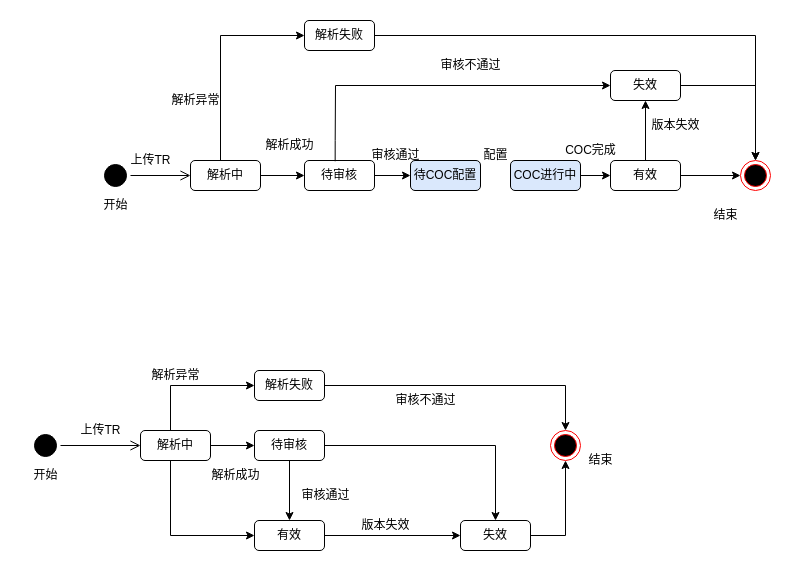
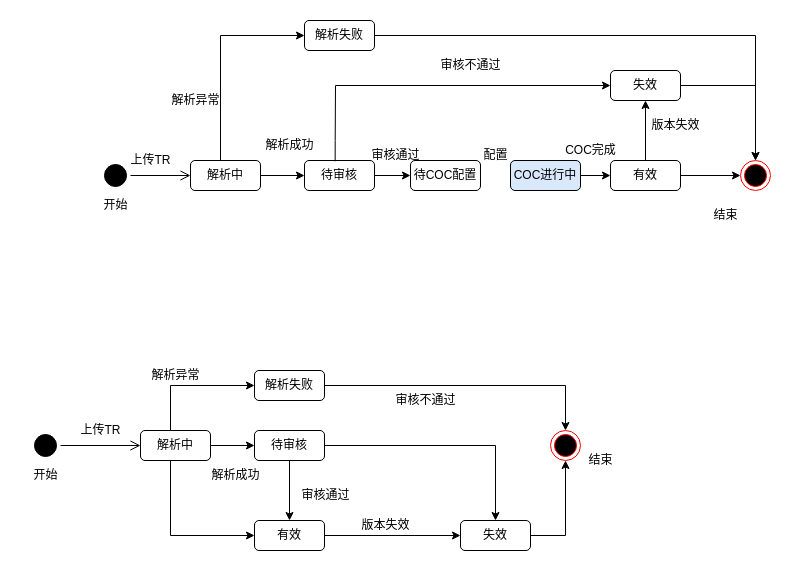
(446, 176) -> (446, 176)
